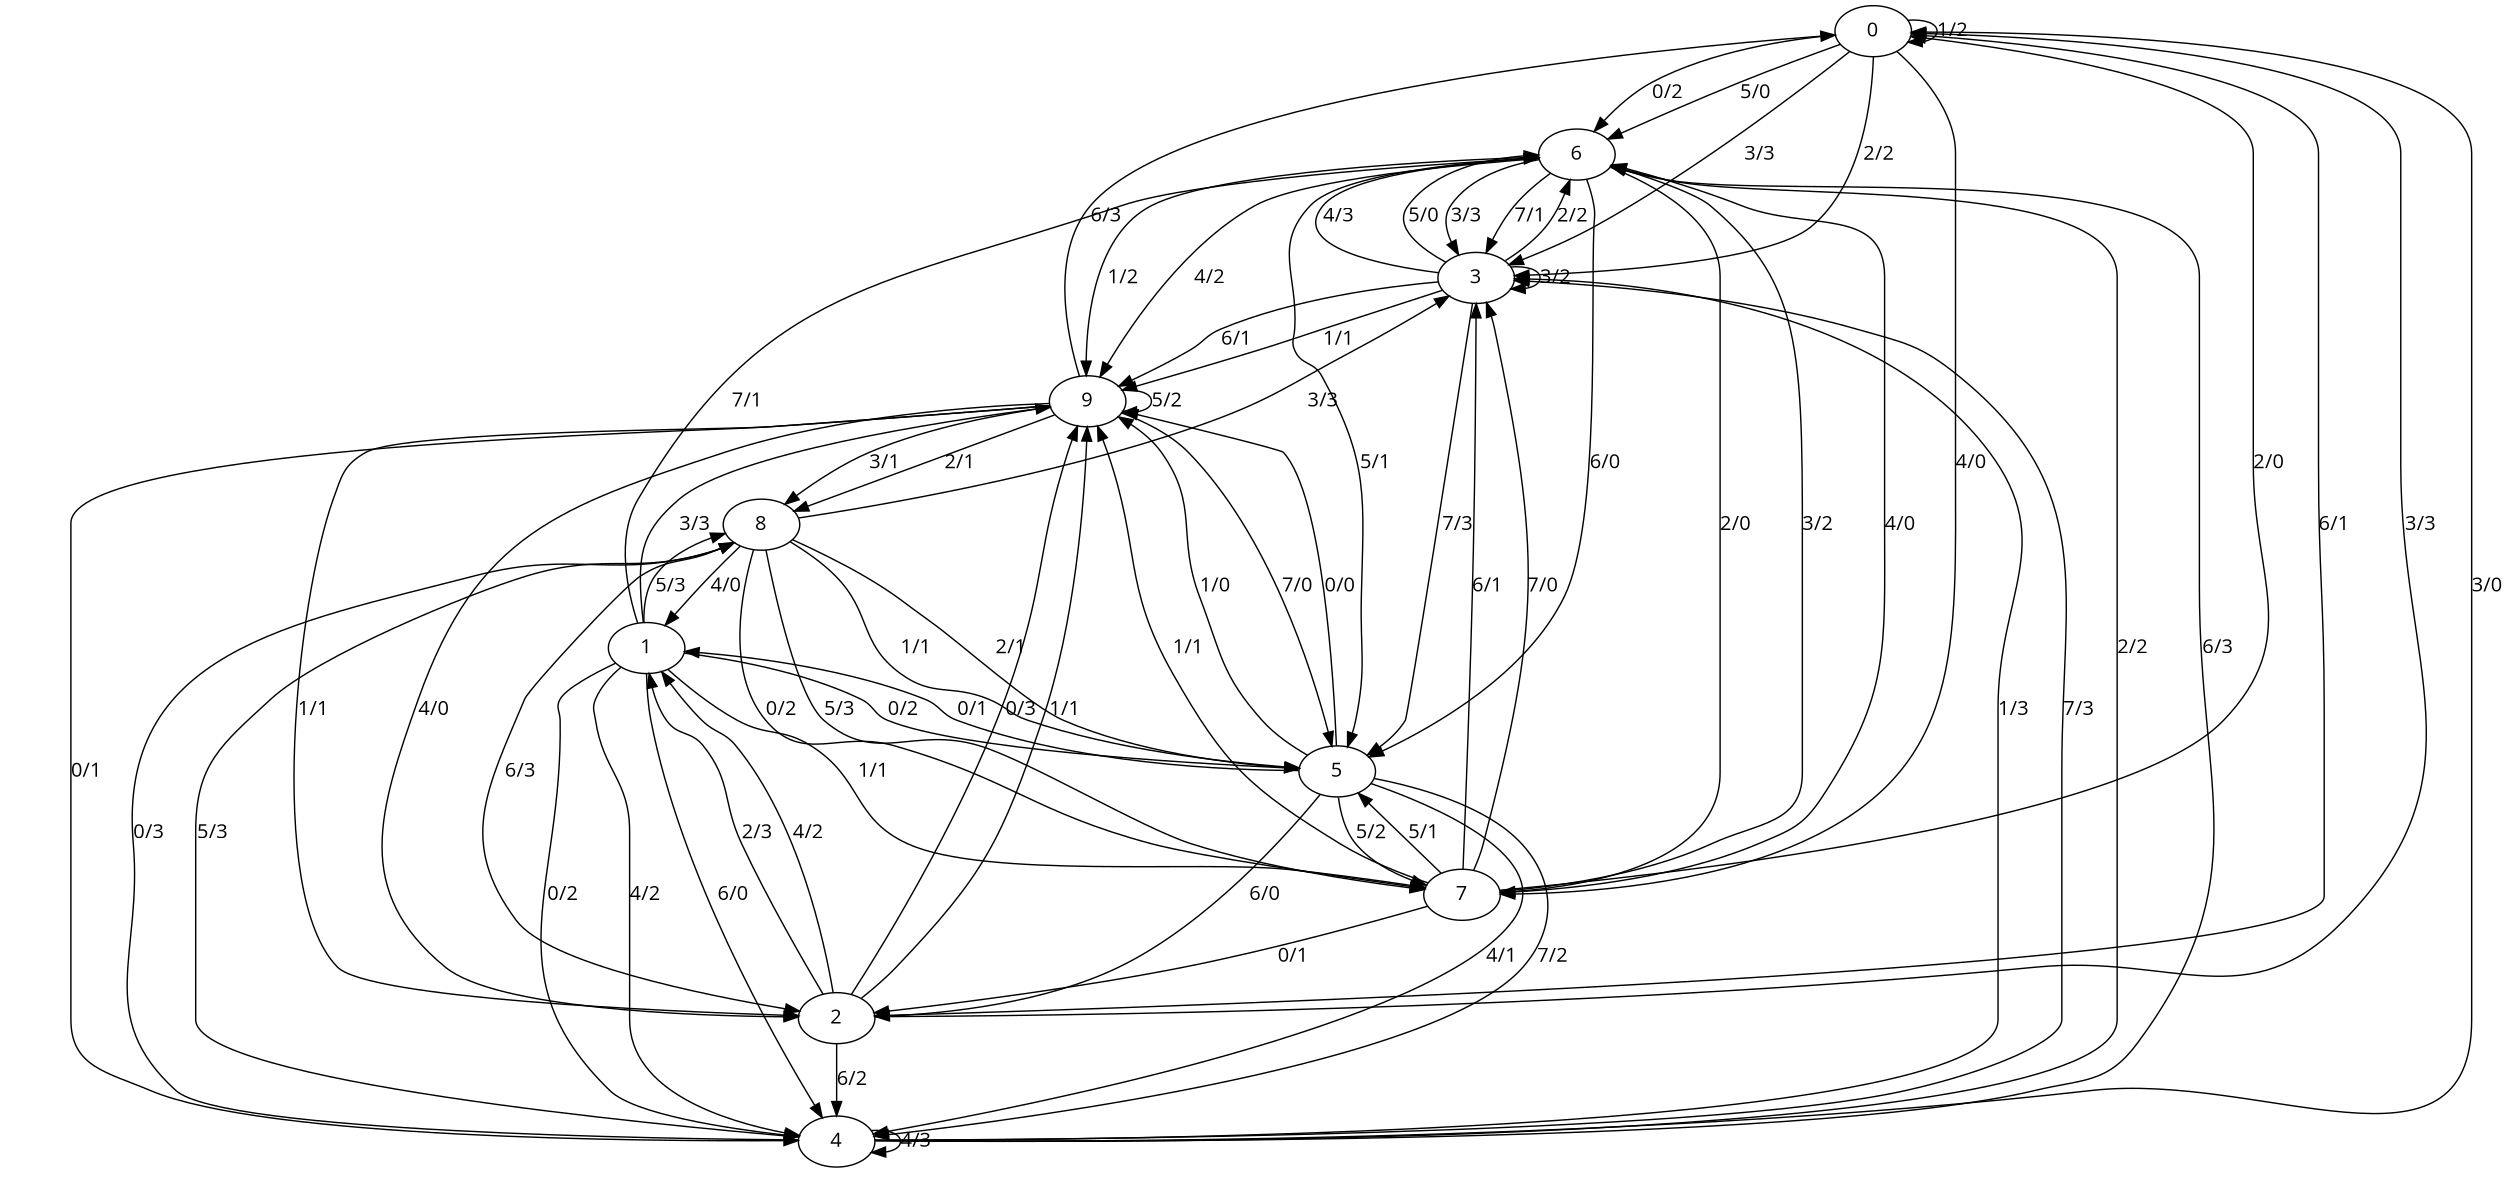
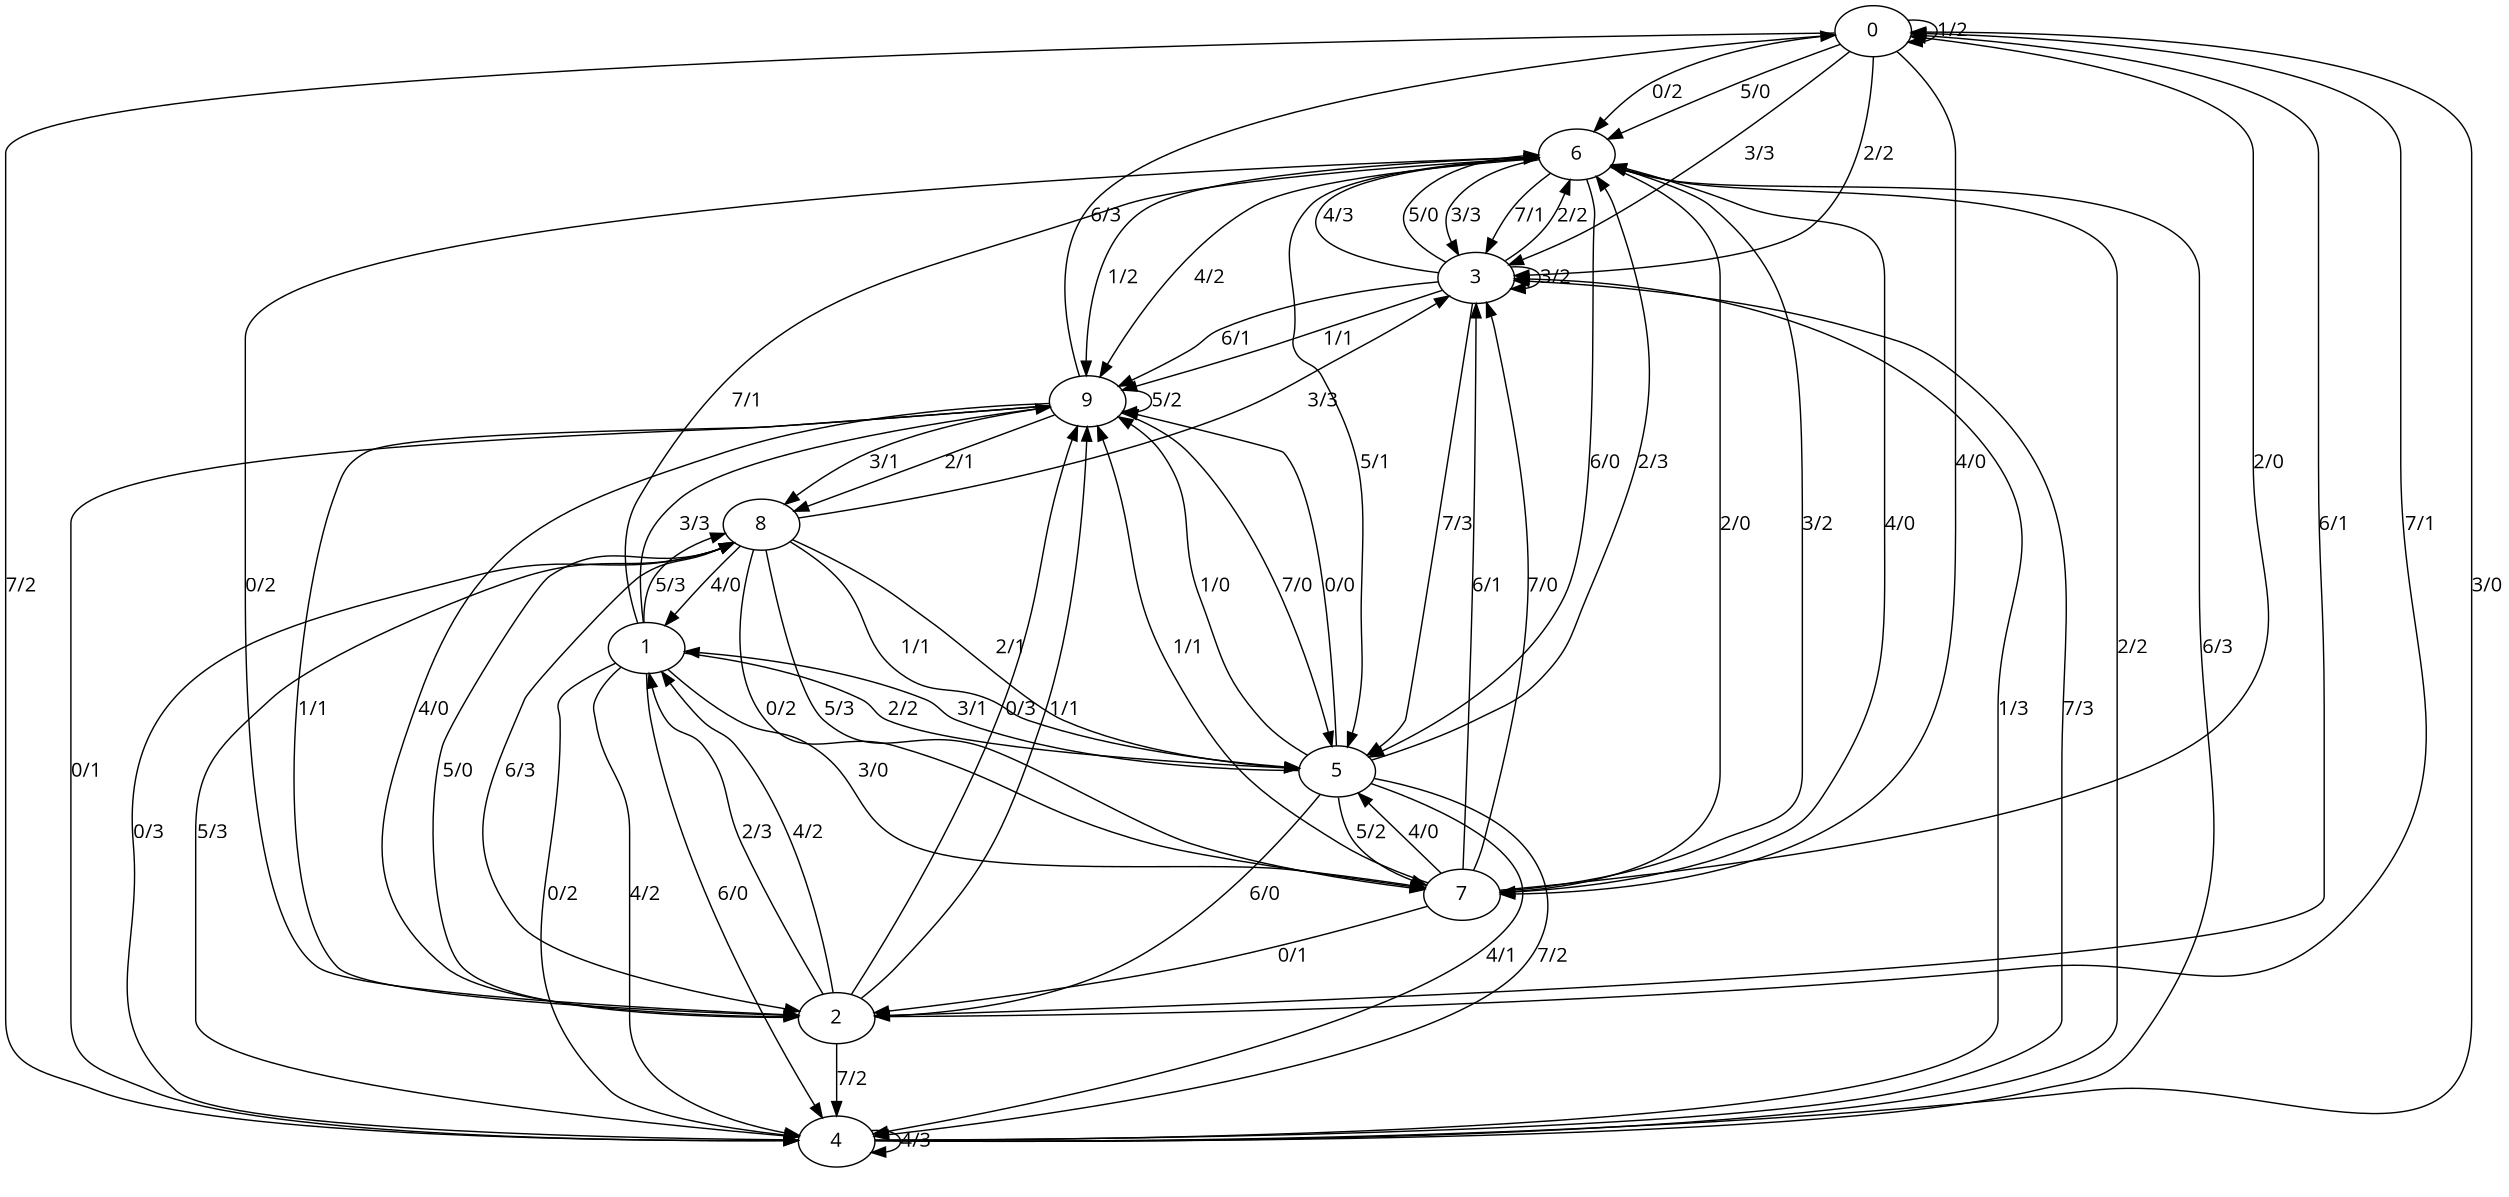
none -> (77, 120)
none -> (329, 281)
(2421, 525) -> (2421, 525)
none -> (1613, 531)
(903, 710) -> (903, 710)
(973, 710) -> (973, 710)
(874, 771) -> (874, 771)
(1424, 833) -> (1424, 833)
none -> (433, 842)
(852, 1080) -> (852, 1080)
